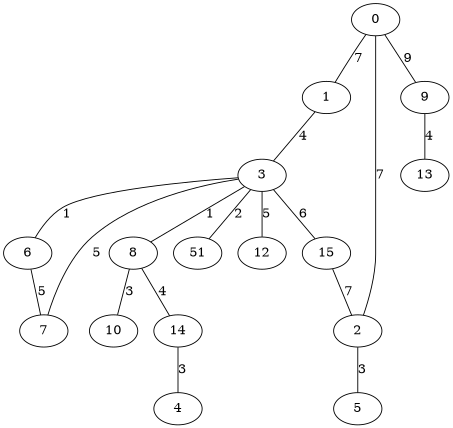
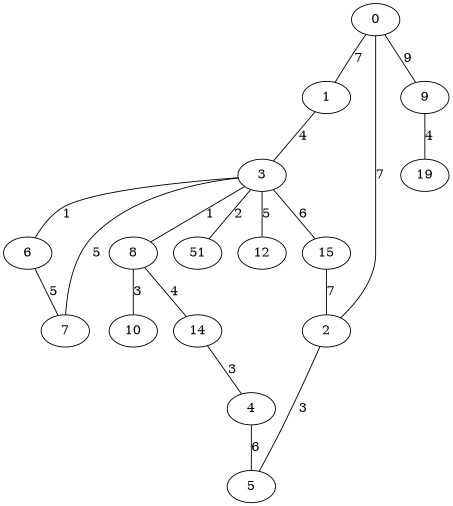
(425, 175) -> (425, 175)
none -> (251, 448)
